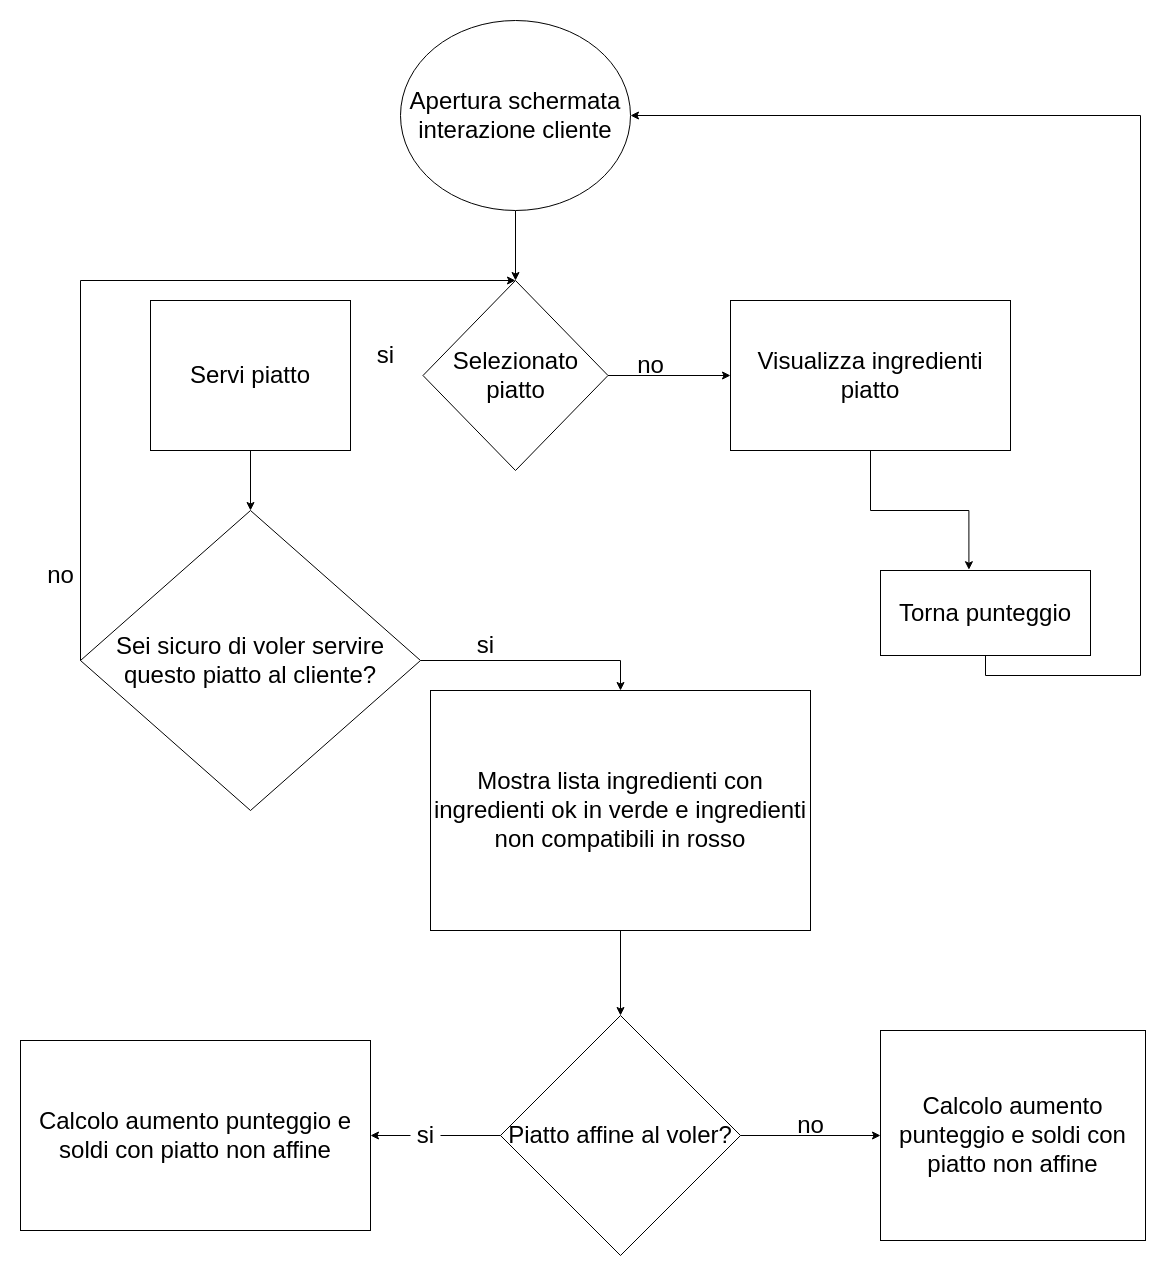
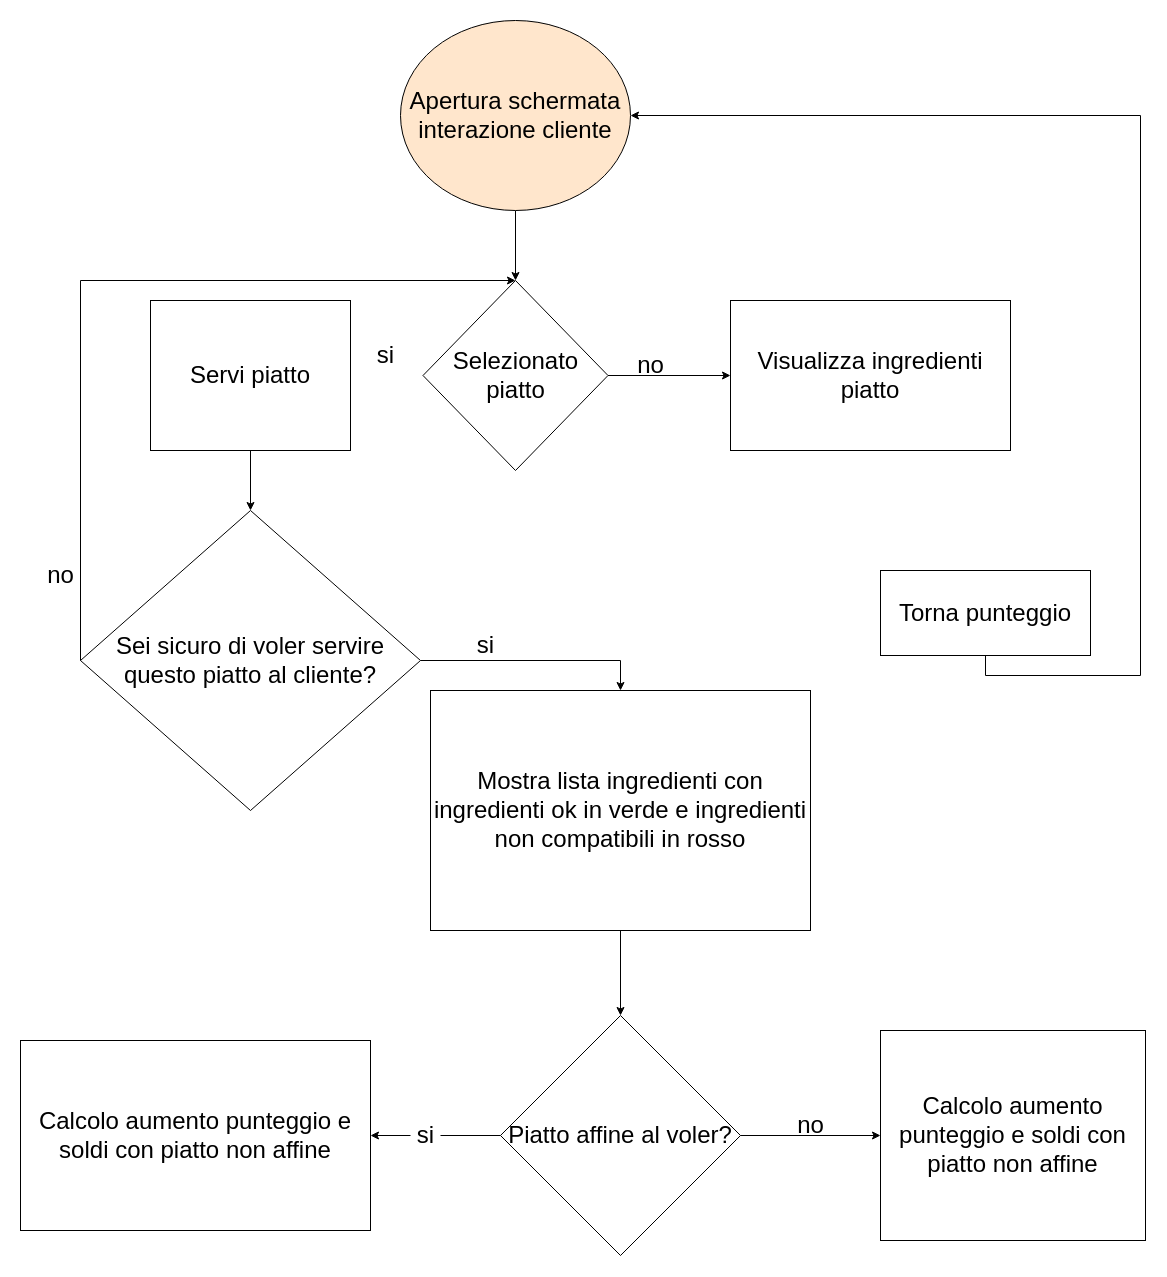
(516, 116) -> (516, 116)
(916, 511) -> none
